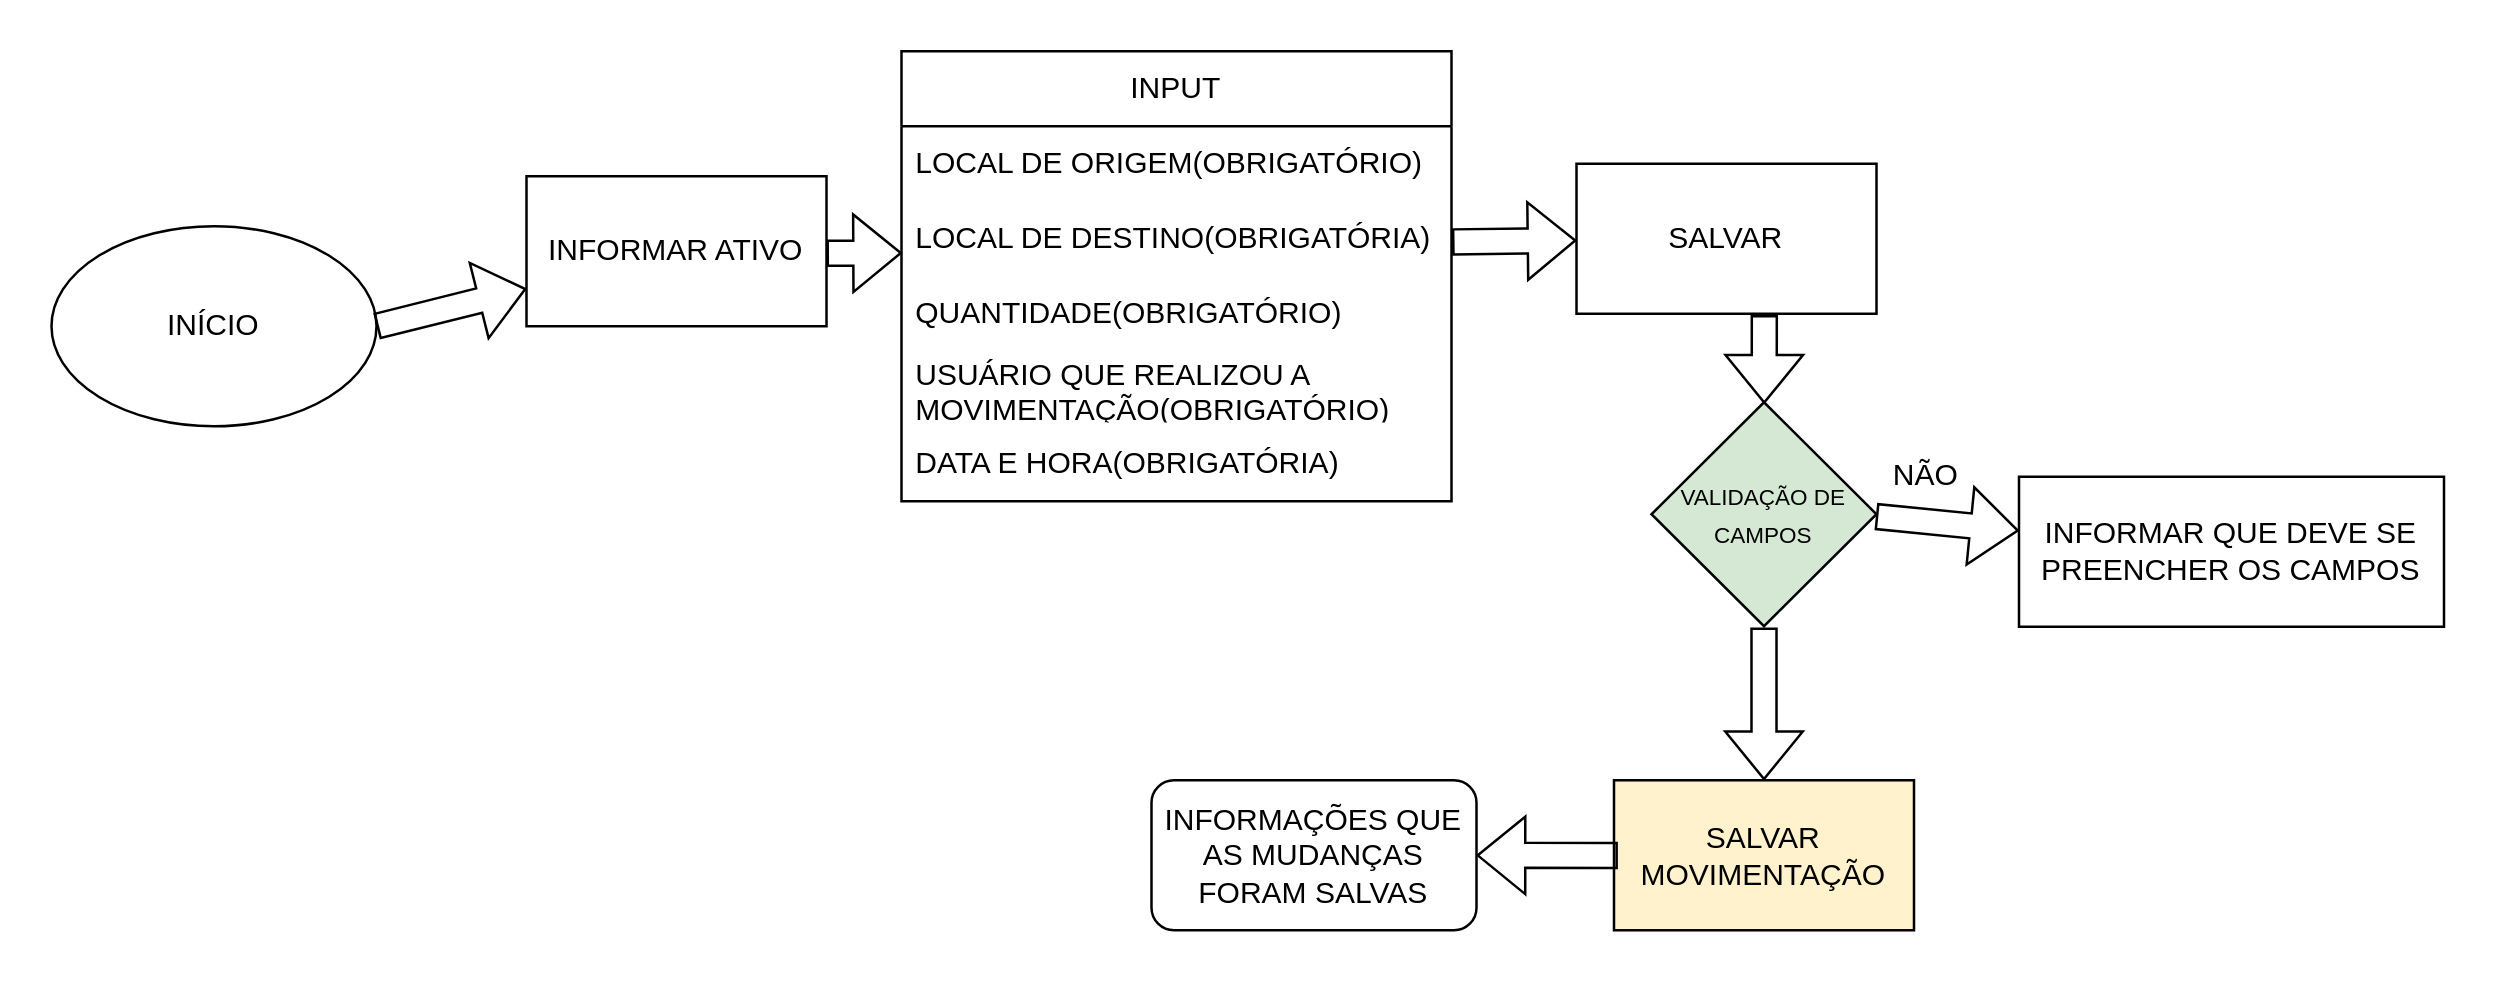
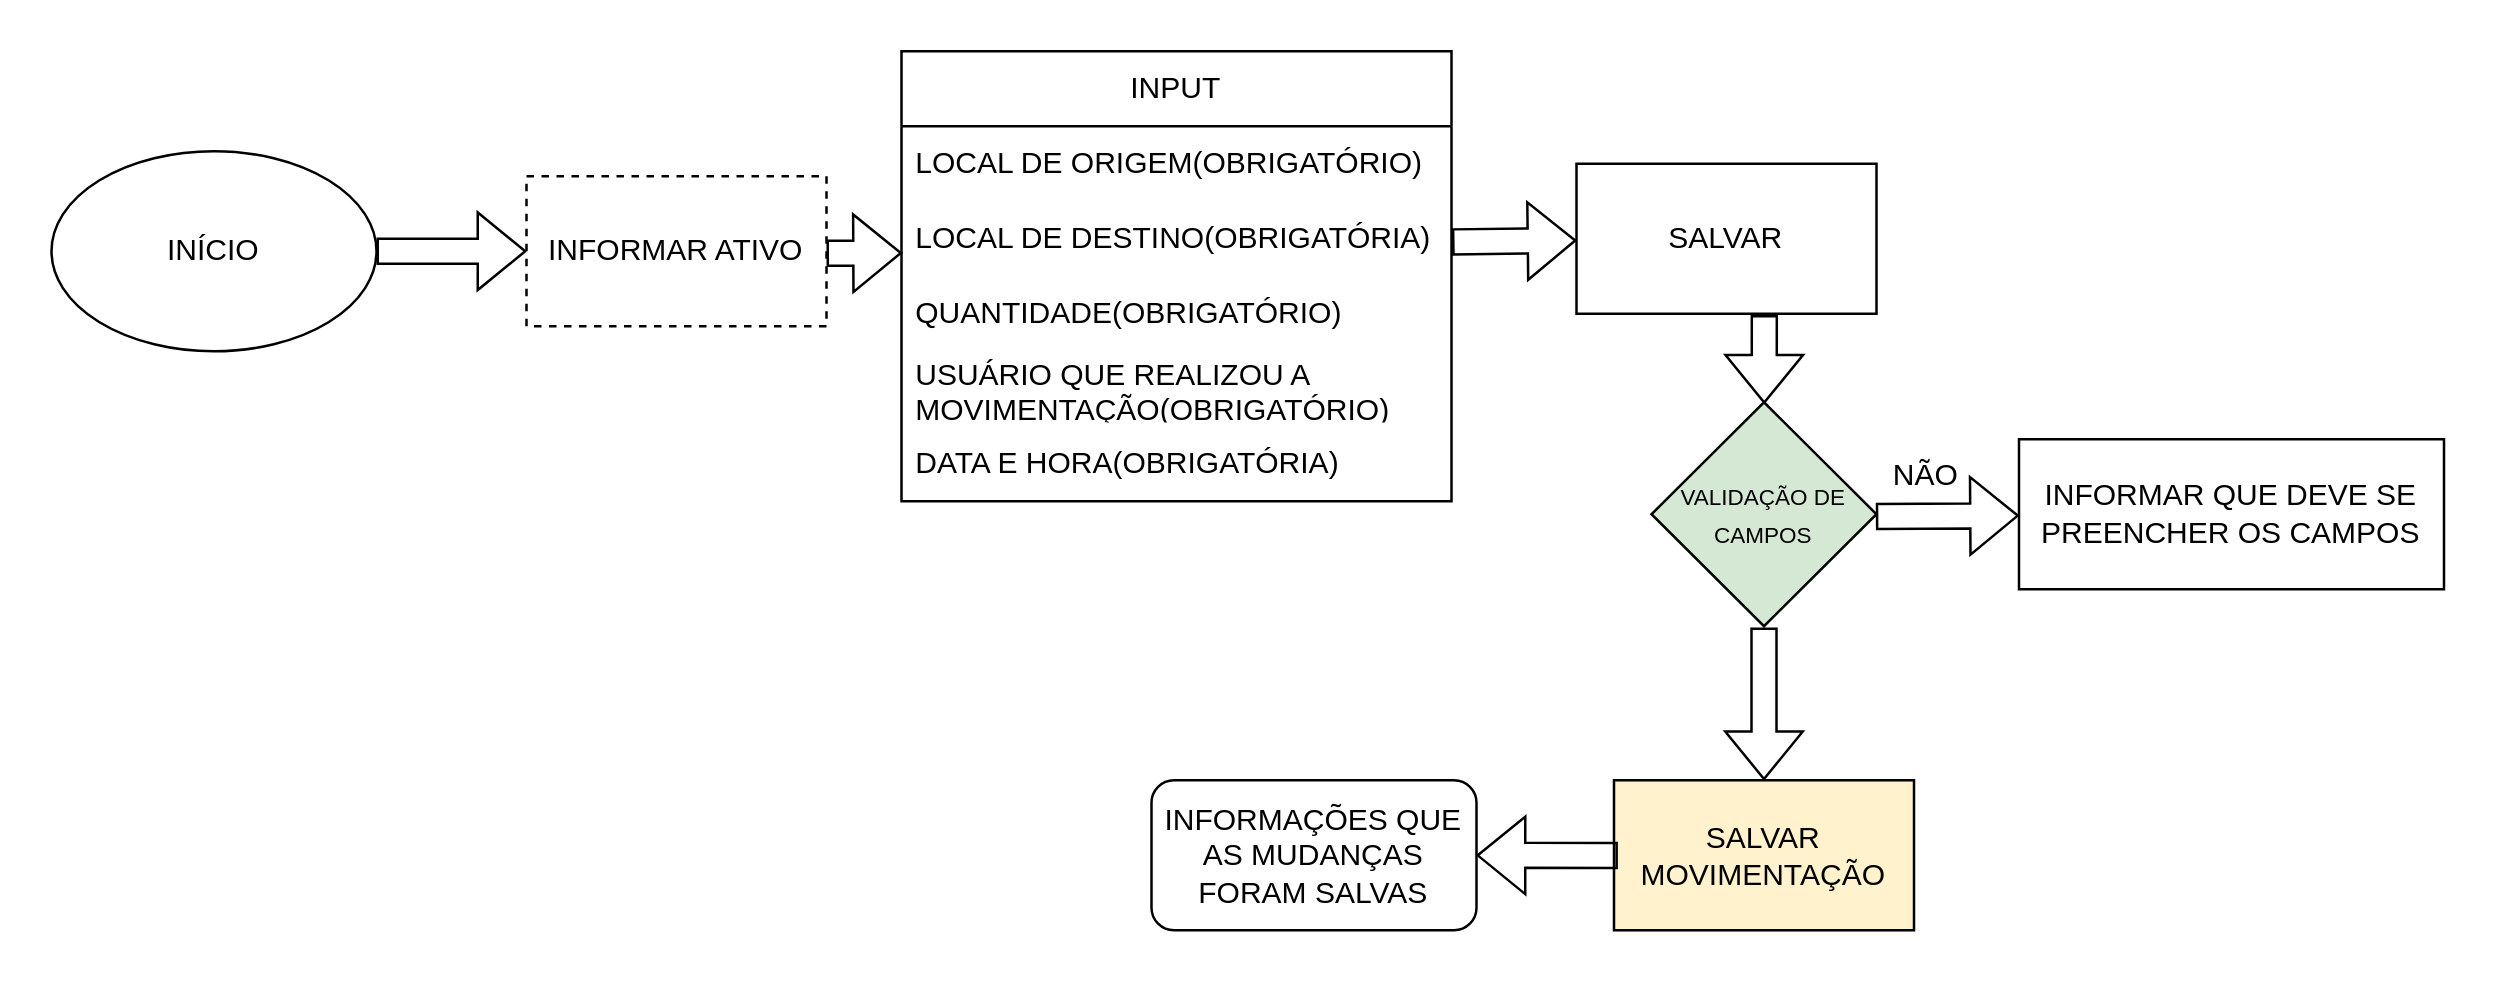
(676, 251) -> (676, 251)
(214, 326) -> (214, 251)
(2231, 552) -> (2231, 514)
